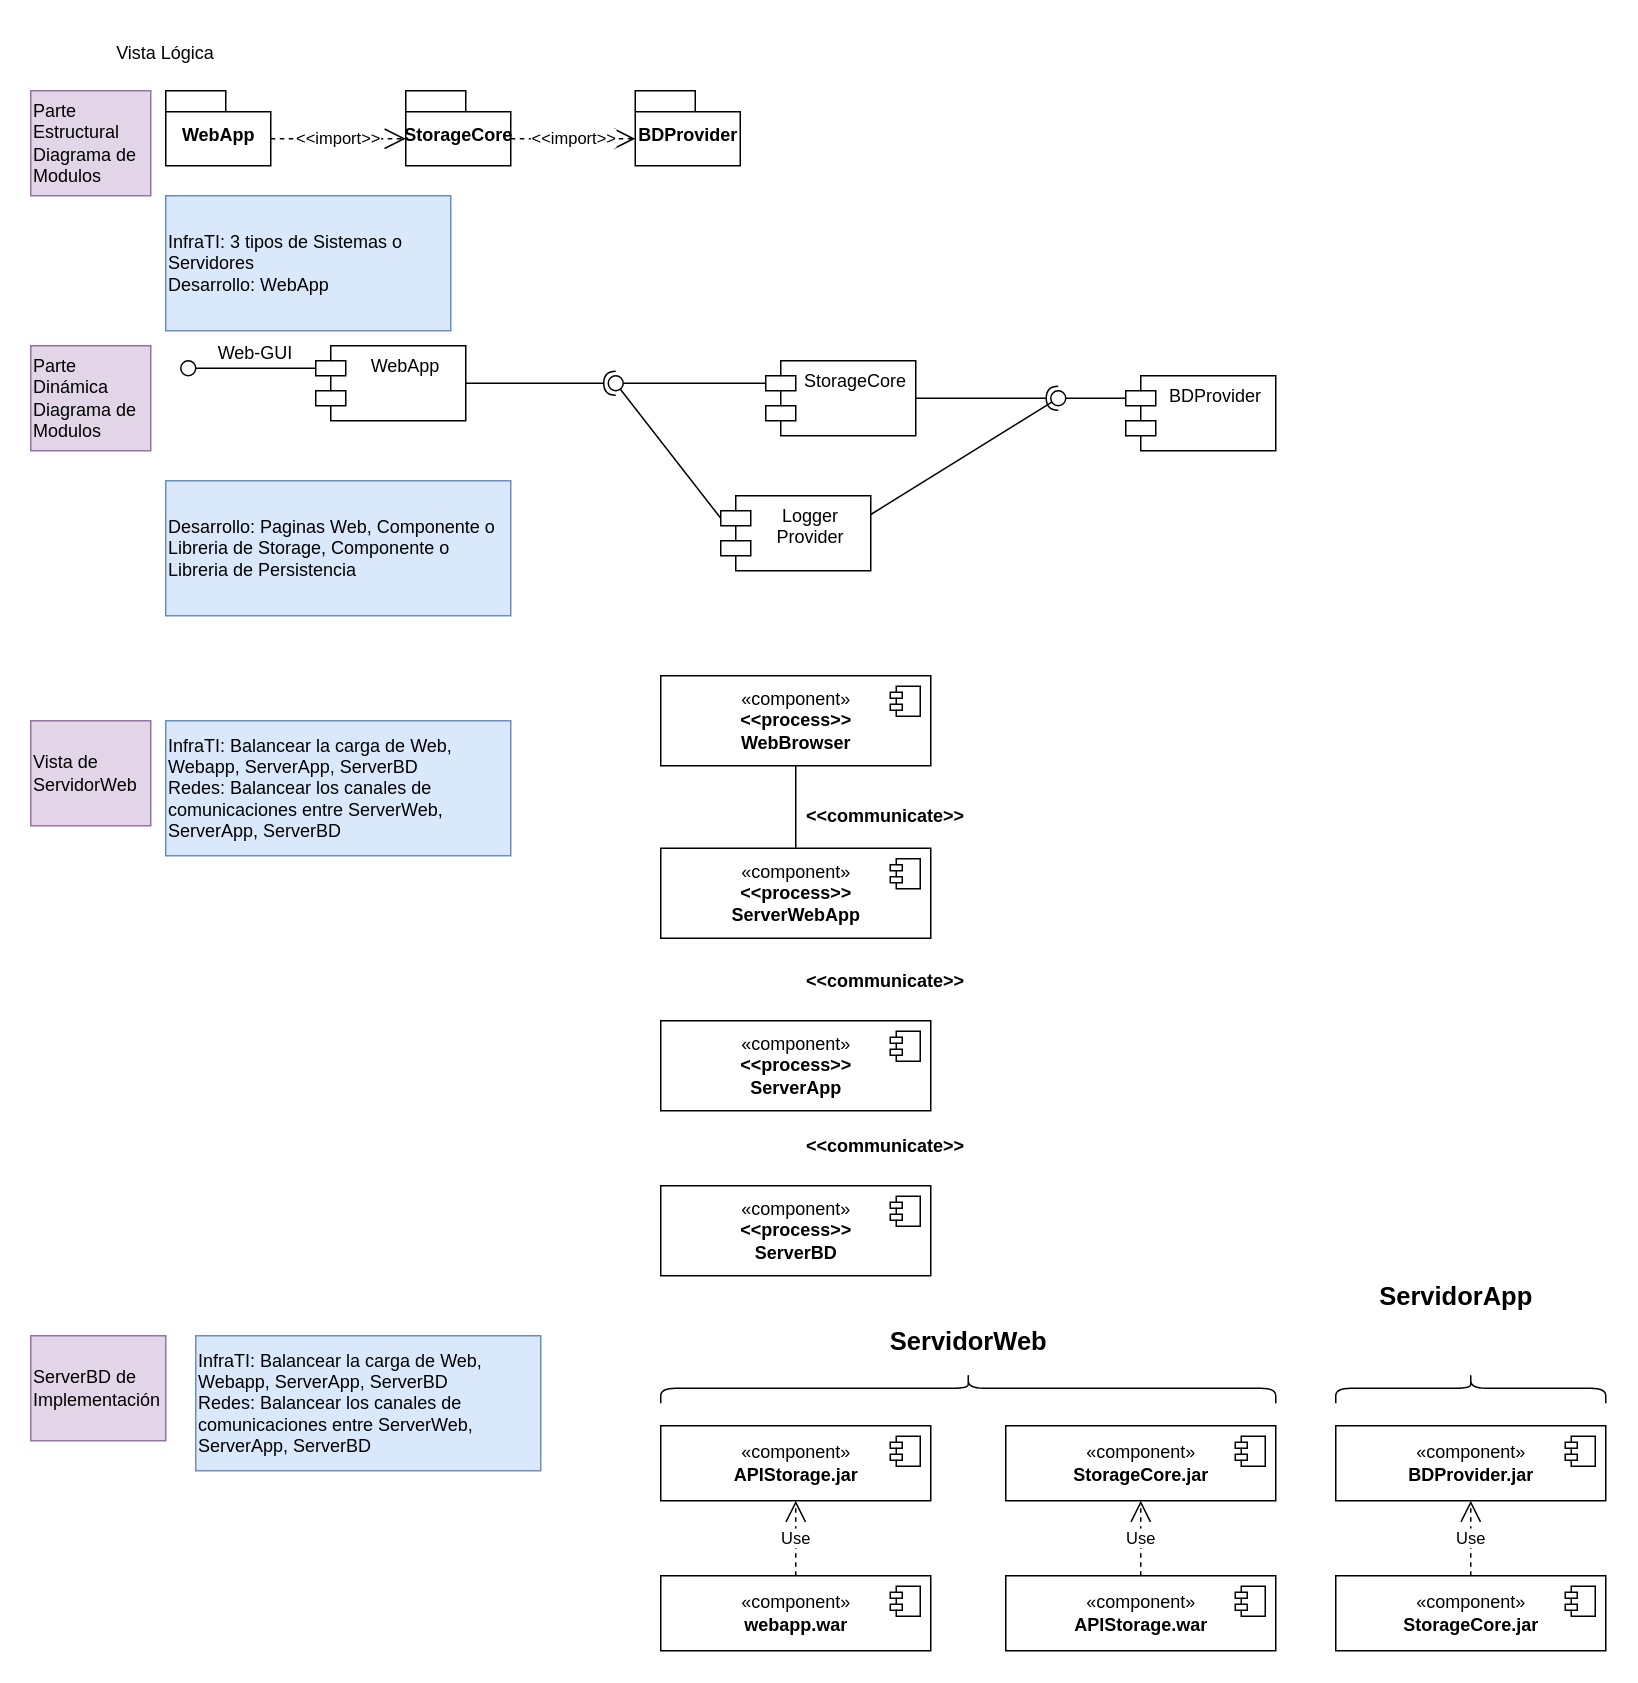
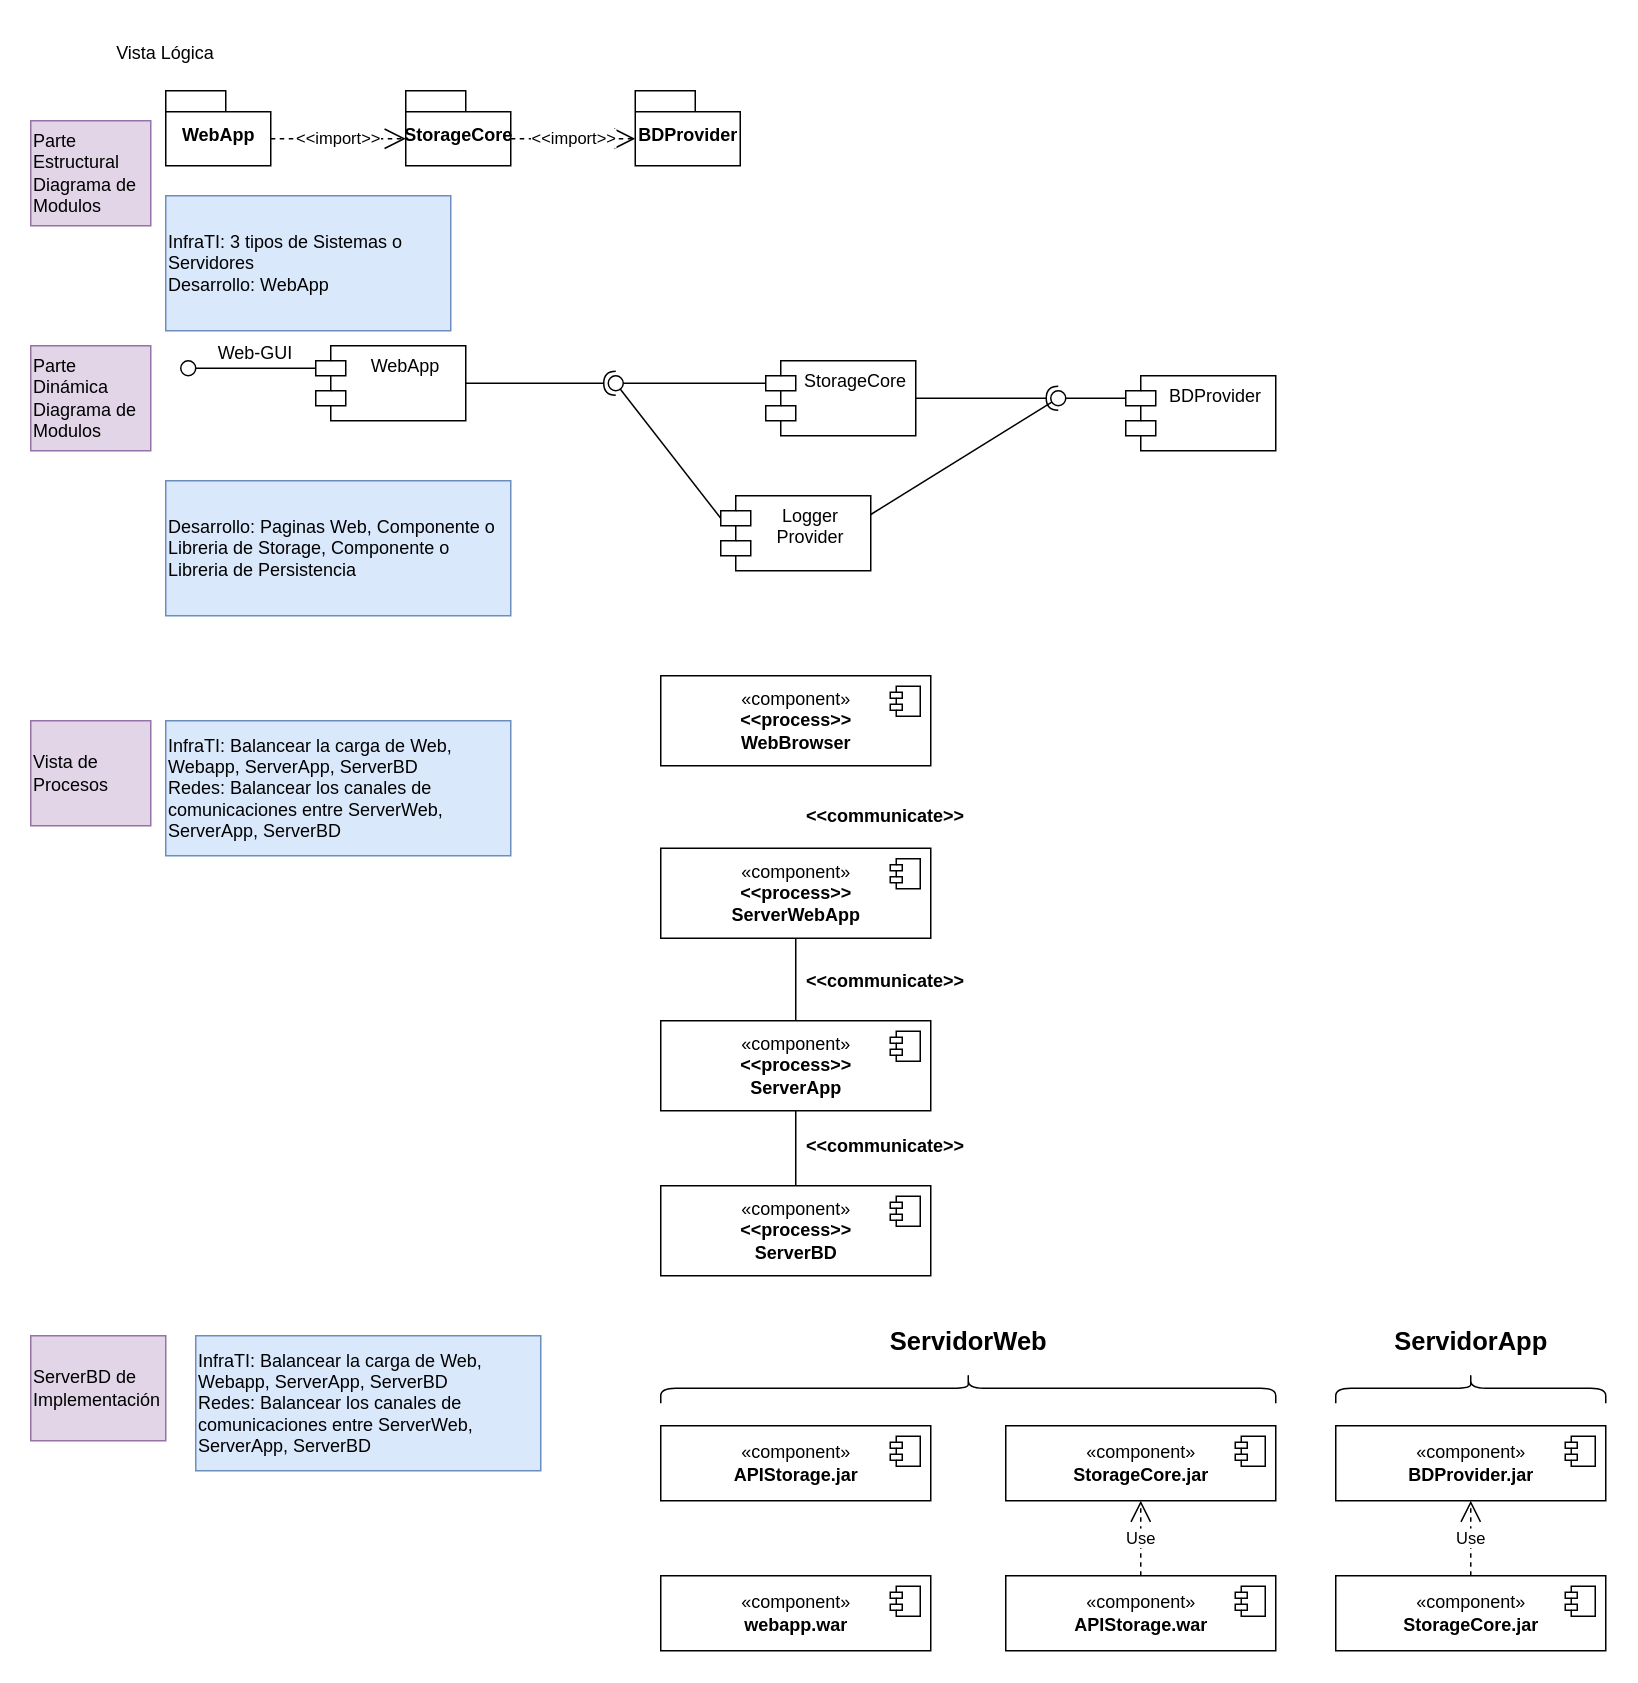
(91, 143) -> (91, 173)
(92, 773) -> (92, 773)
(796, 807) -> none
none -> (796, 980)
none -> (796, 1148)
(1456, 1298) -> (1471, 1343)
(796, 1540) -> none
